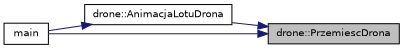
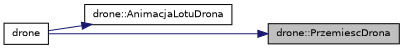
(245, 24) -> none
(26, 34) -> (26, 34)
